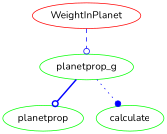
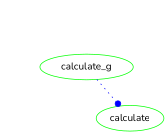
(87, 16) -> none
(87, 67) -> (87, 67)
(43, 118) -> none
